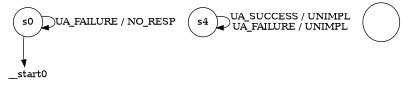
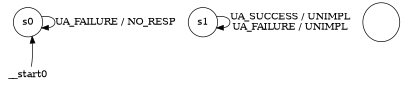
(203, 22) -> (203, 22)
(23, 48) -> (32, 55)
